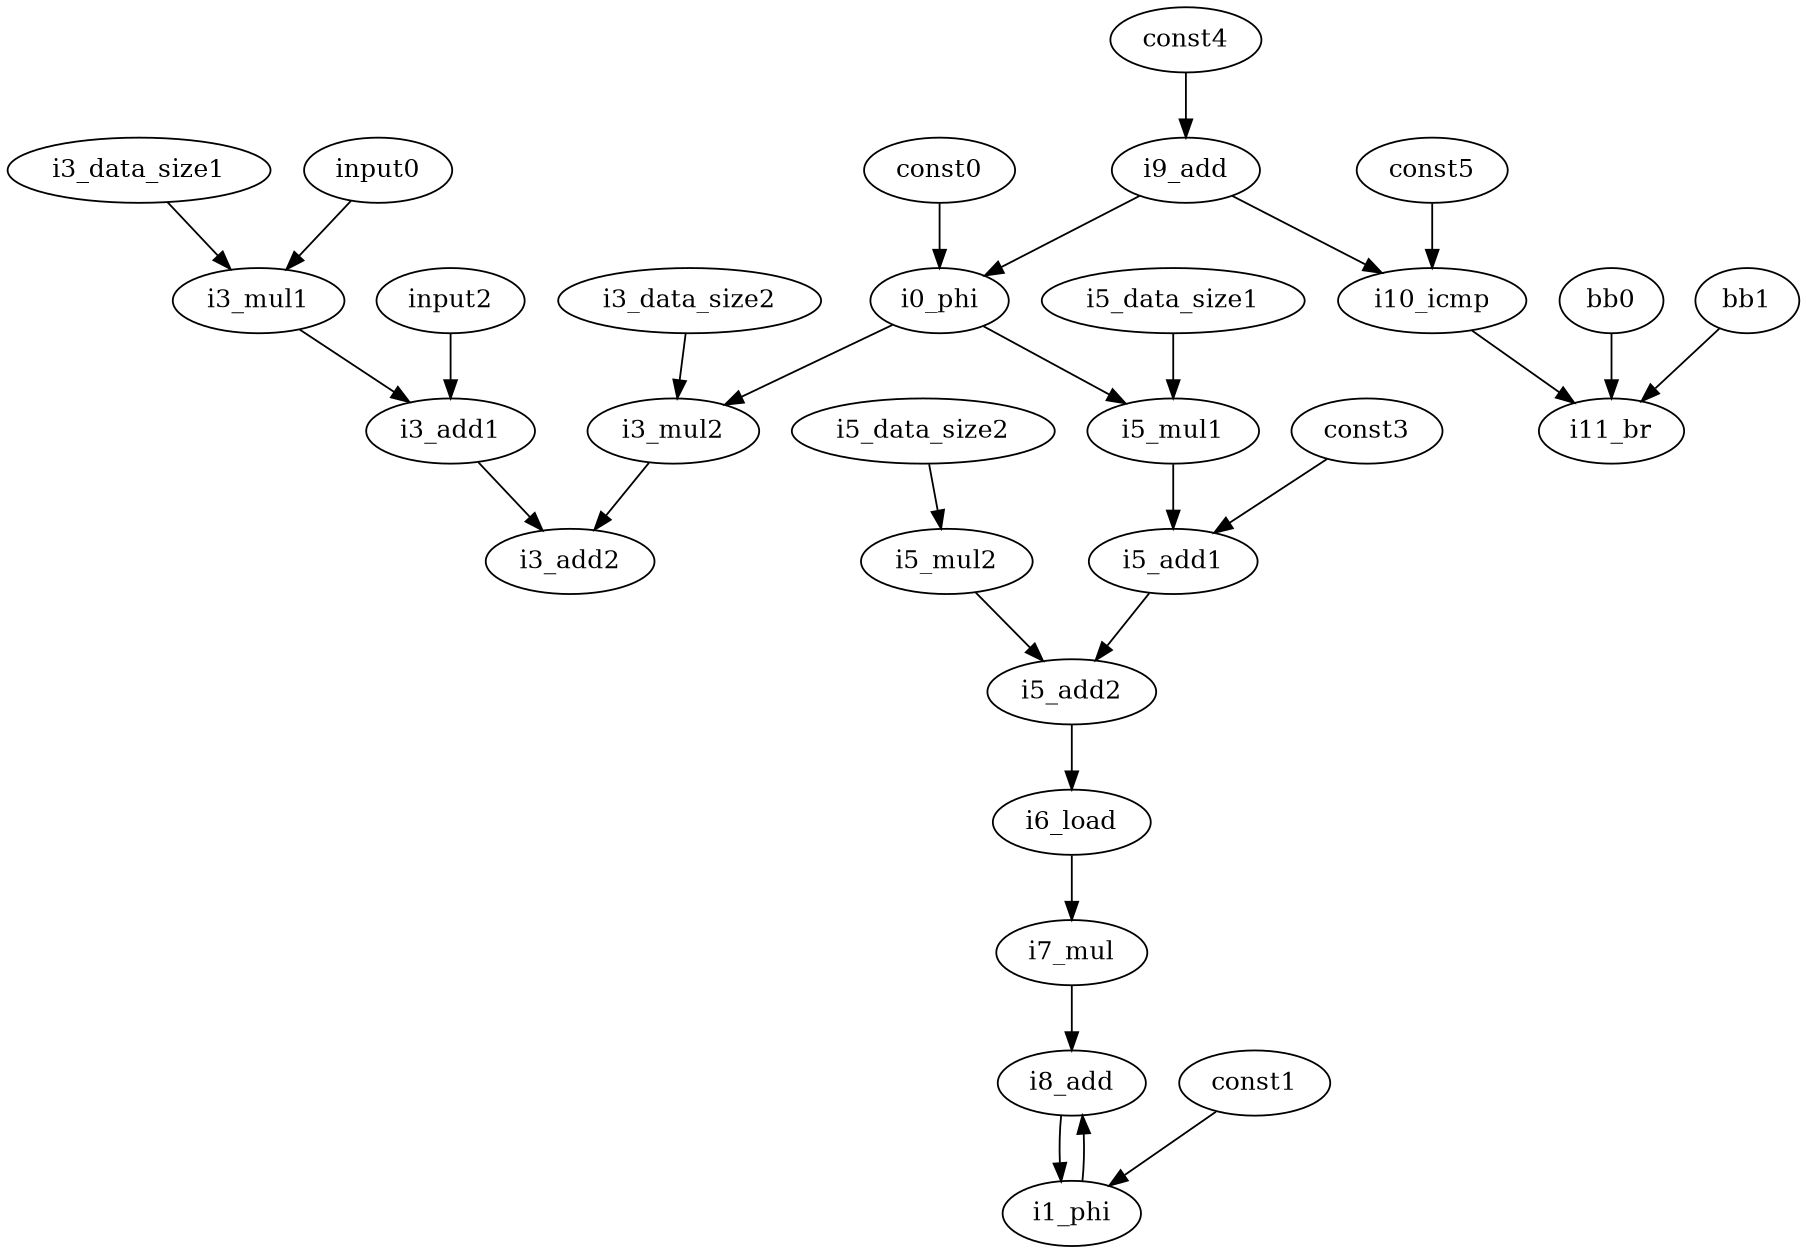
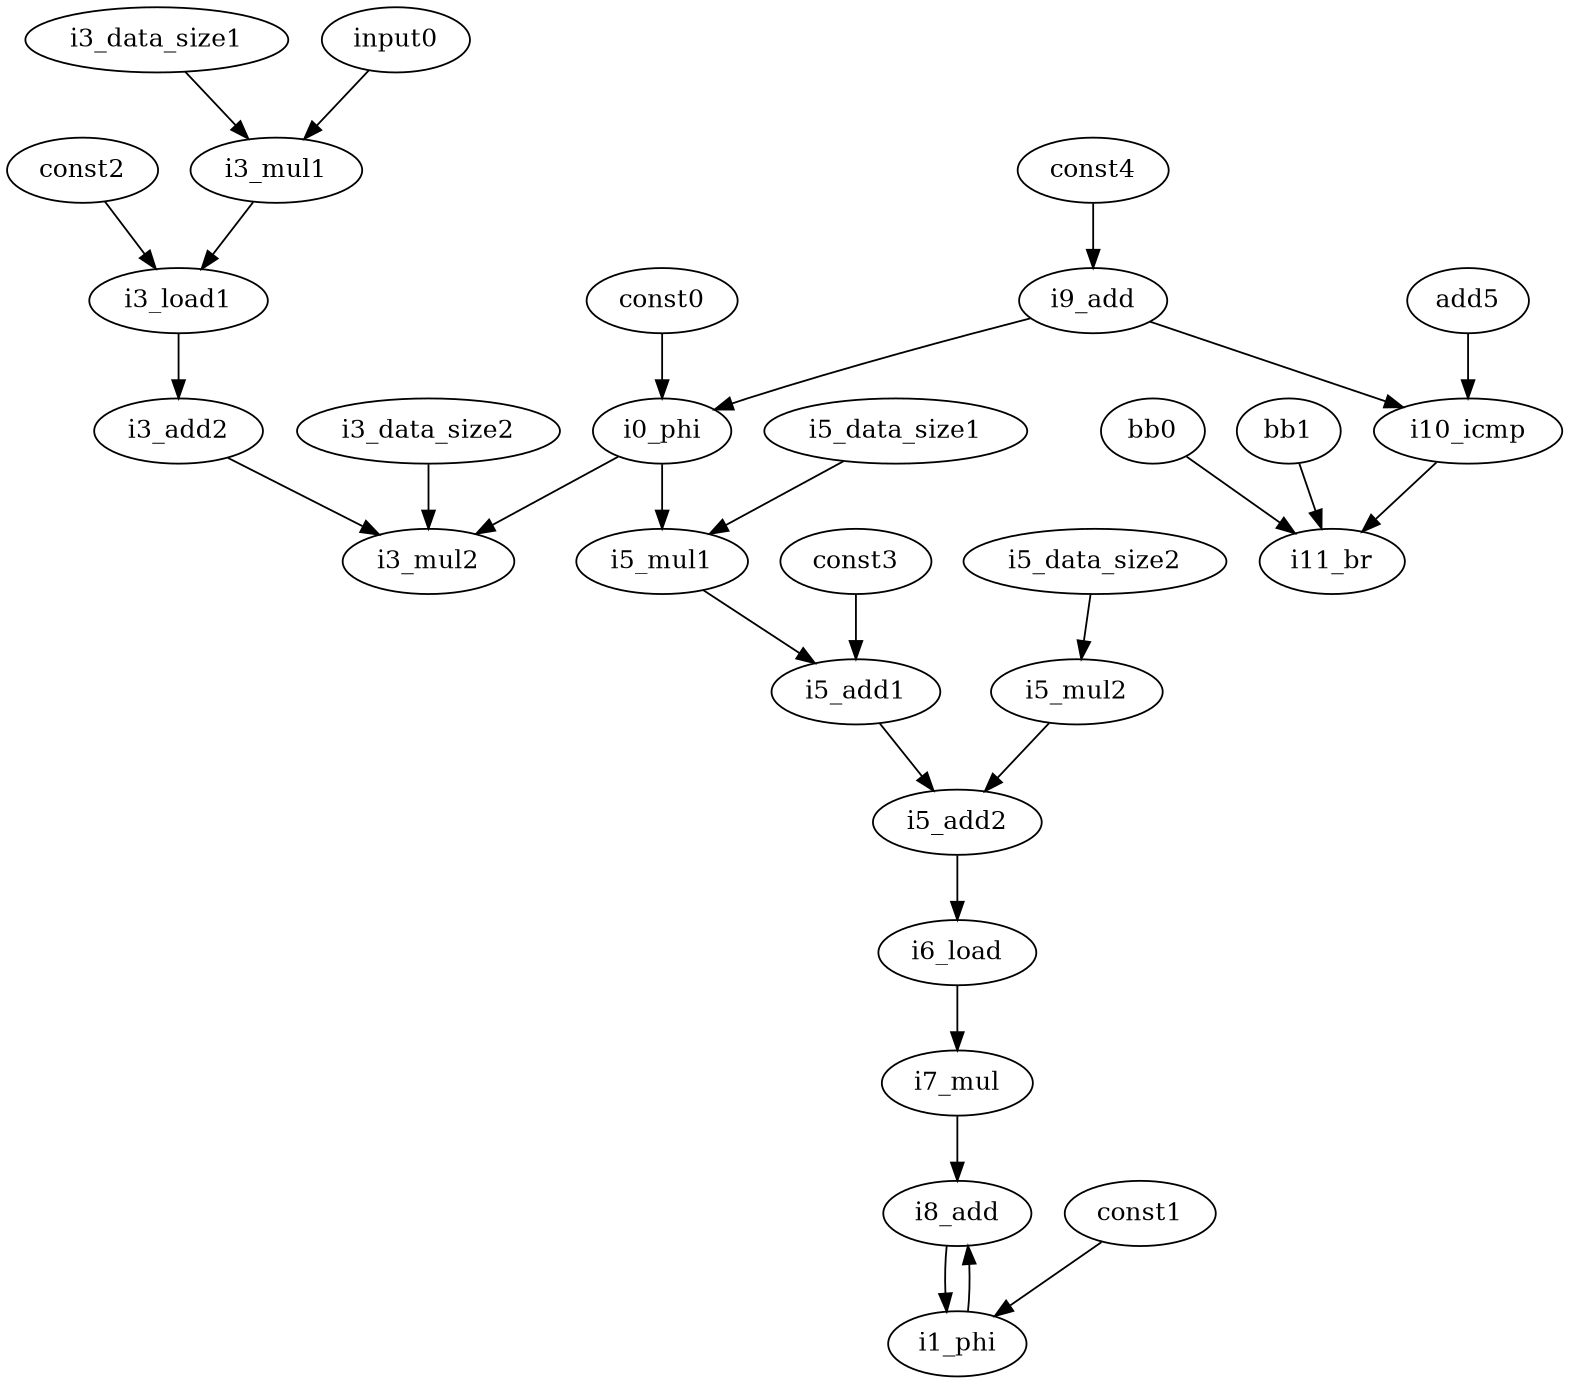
(1432, 170) -> (1468, 301)
(451, 301) -> (83, 170)
(451, 431) -> (179, 301)
(628, 489) -> (295, 492)
